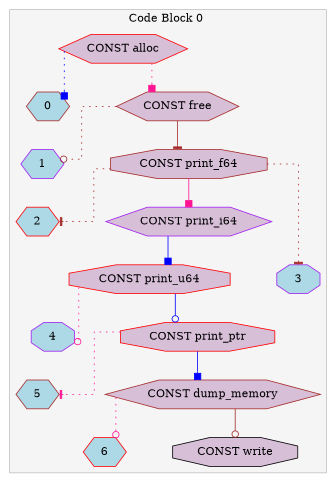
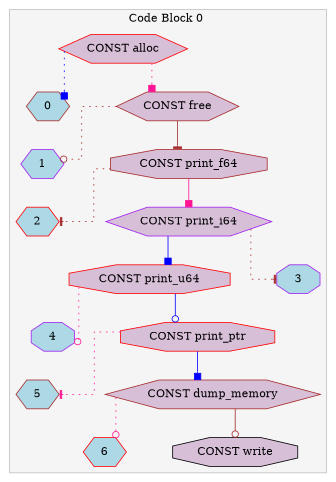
(298, 197) -> (251, 265)
